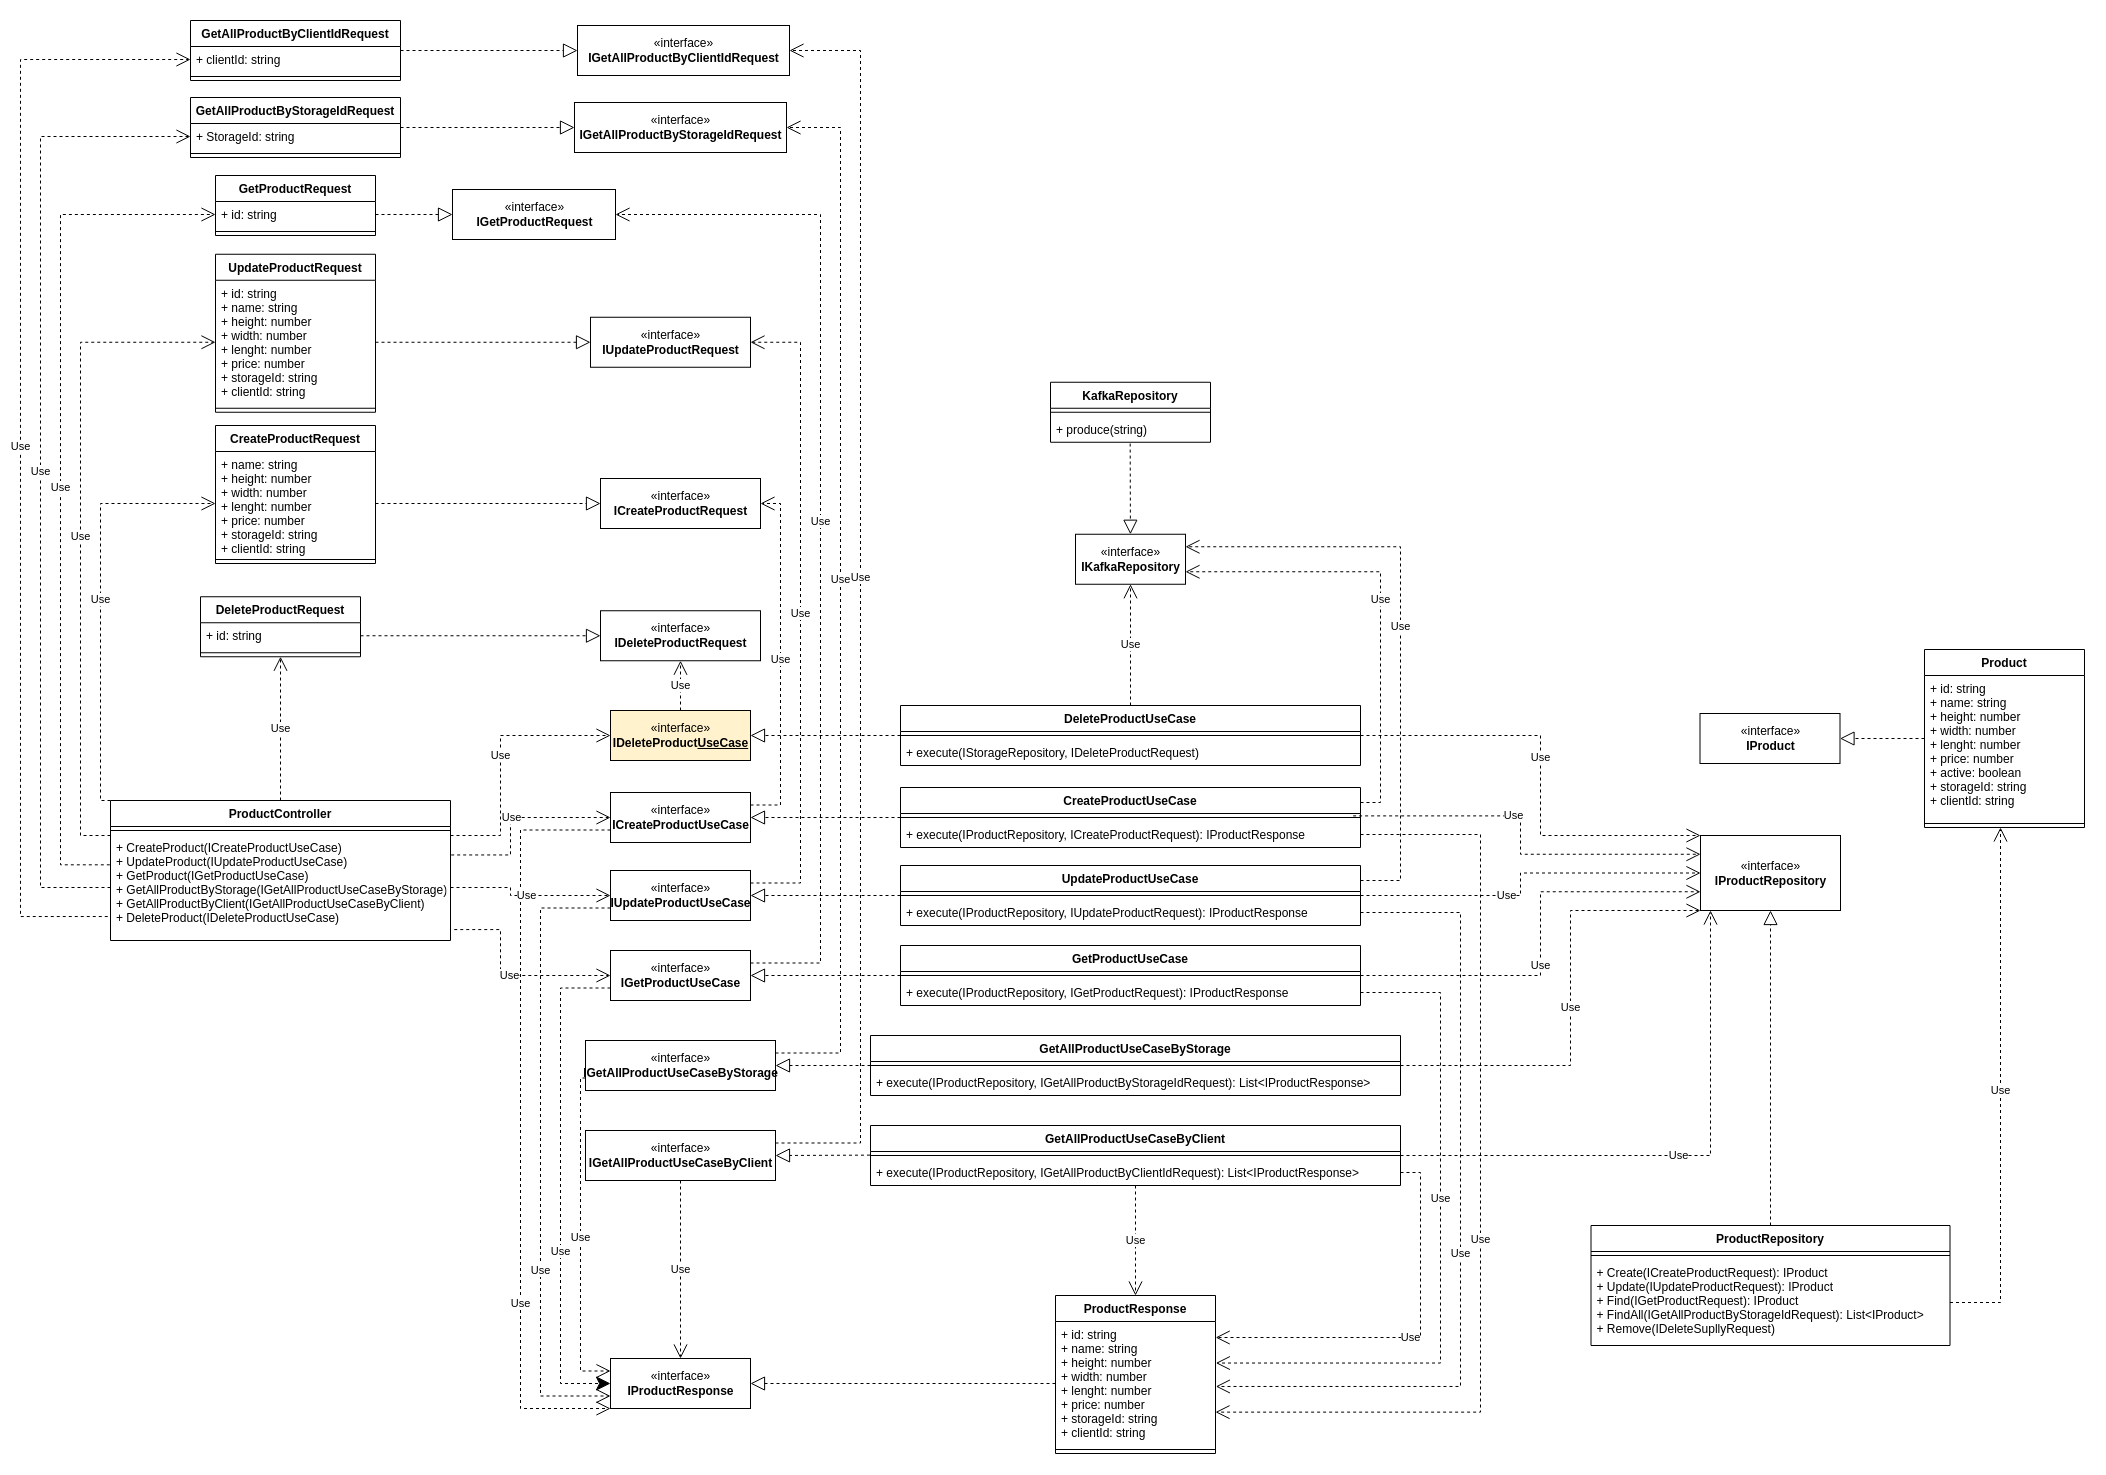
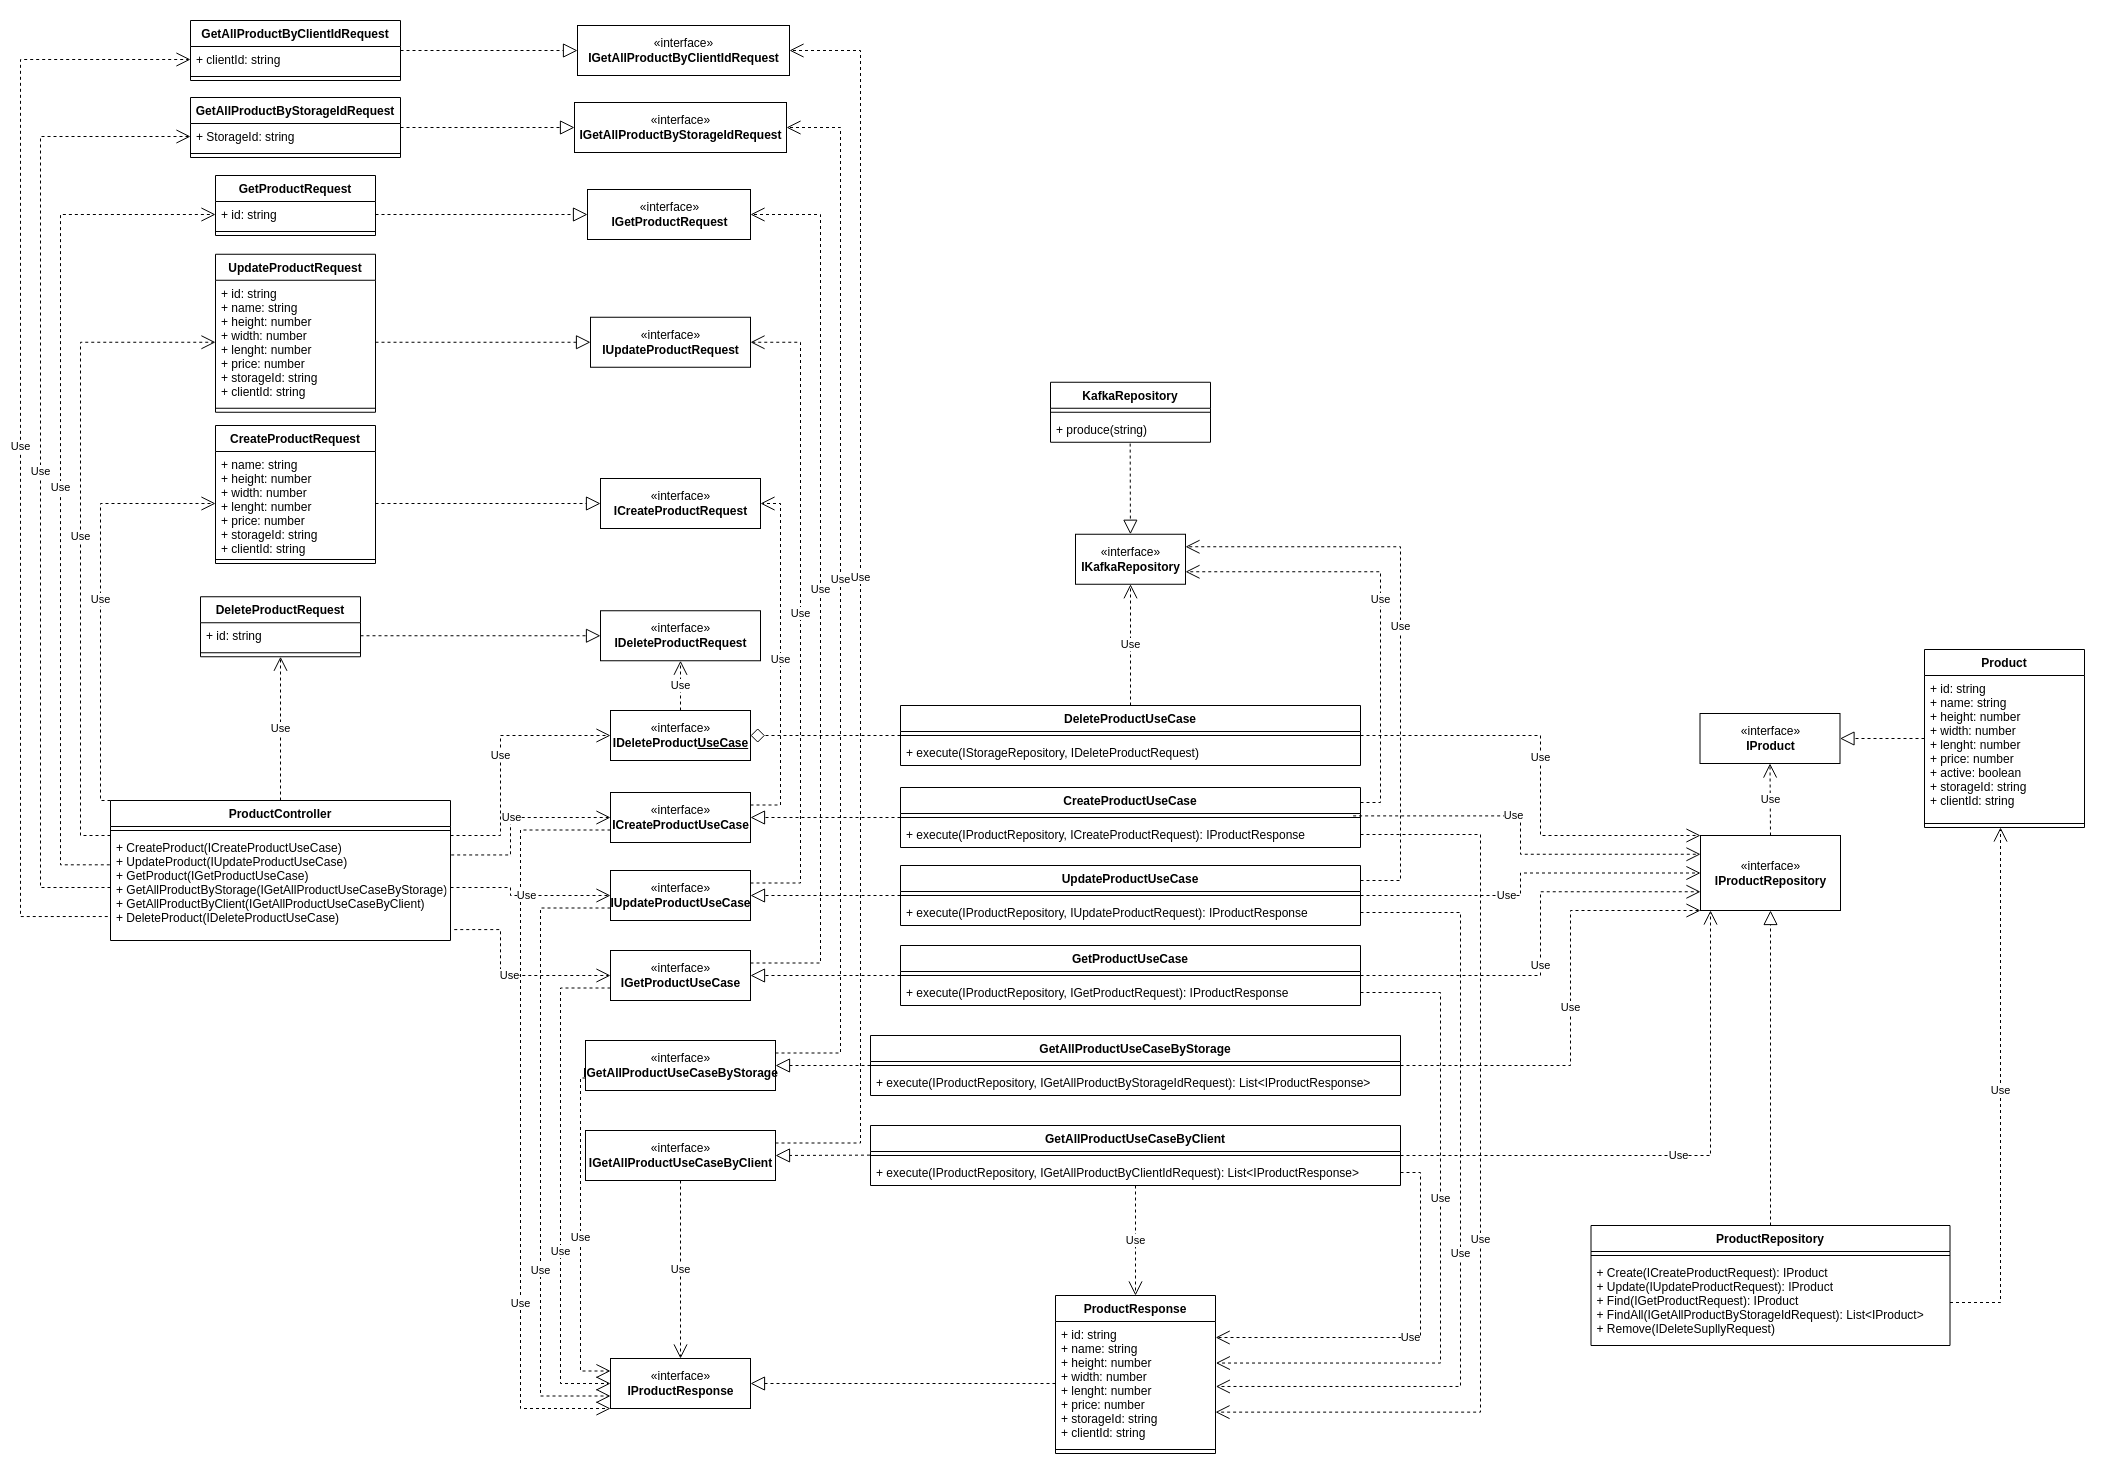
(534, 215) -> (669, 215)
(681, 736) -> (681, 736)
(766, 736) -> (765, 736)
none -> (1770, 801)
(598, 1384) -> (602, 1384)
